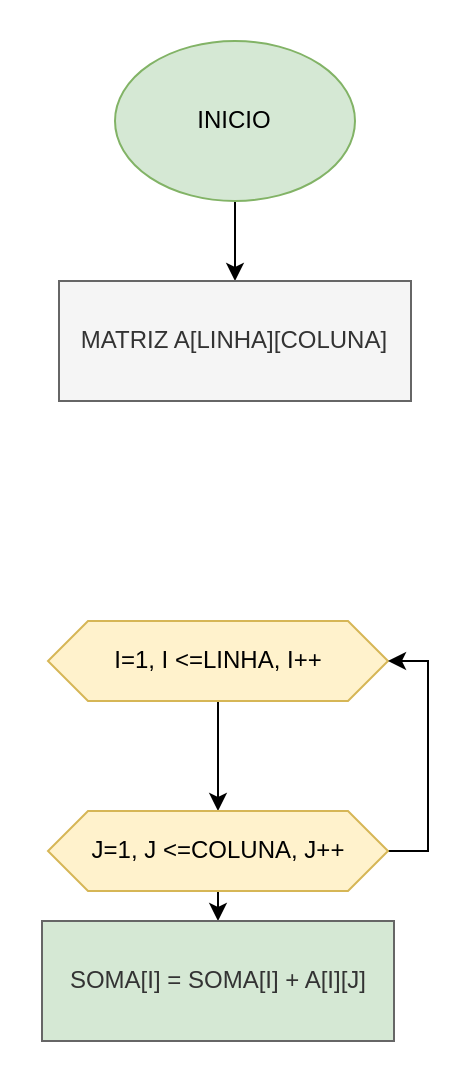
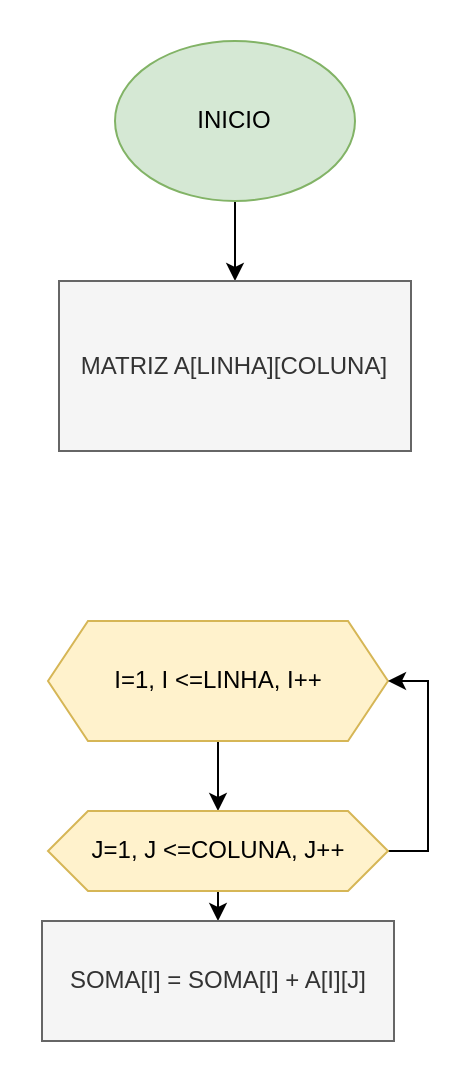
(235, 341) -> (235, 366)
(218, 661) -> (218, 681)
(218, 981) -> (218, 981)
